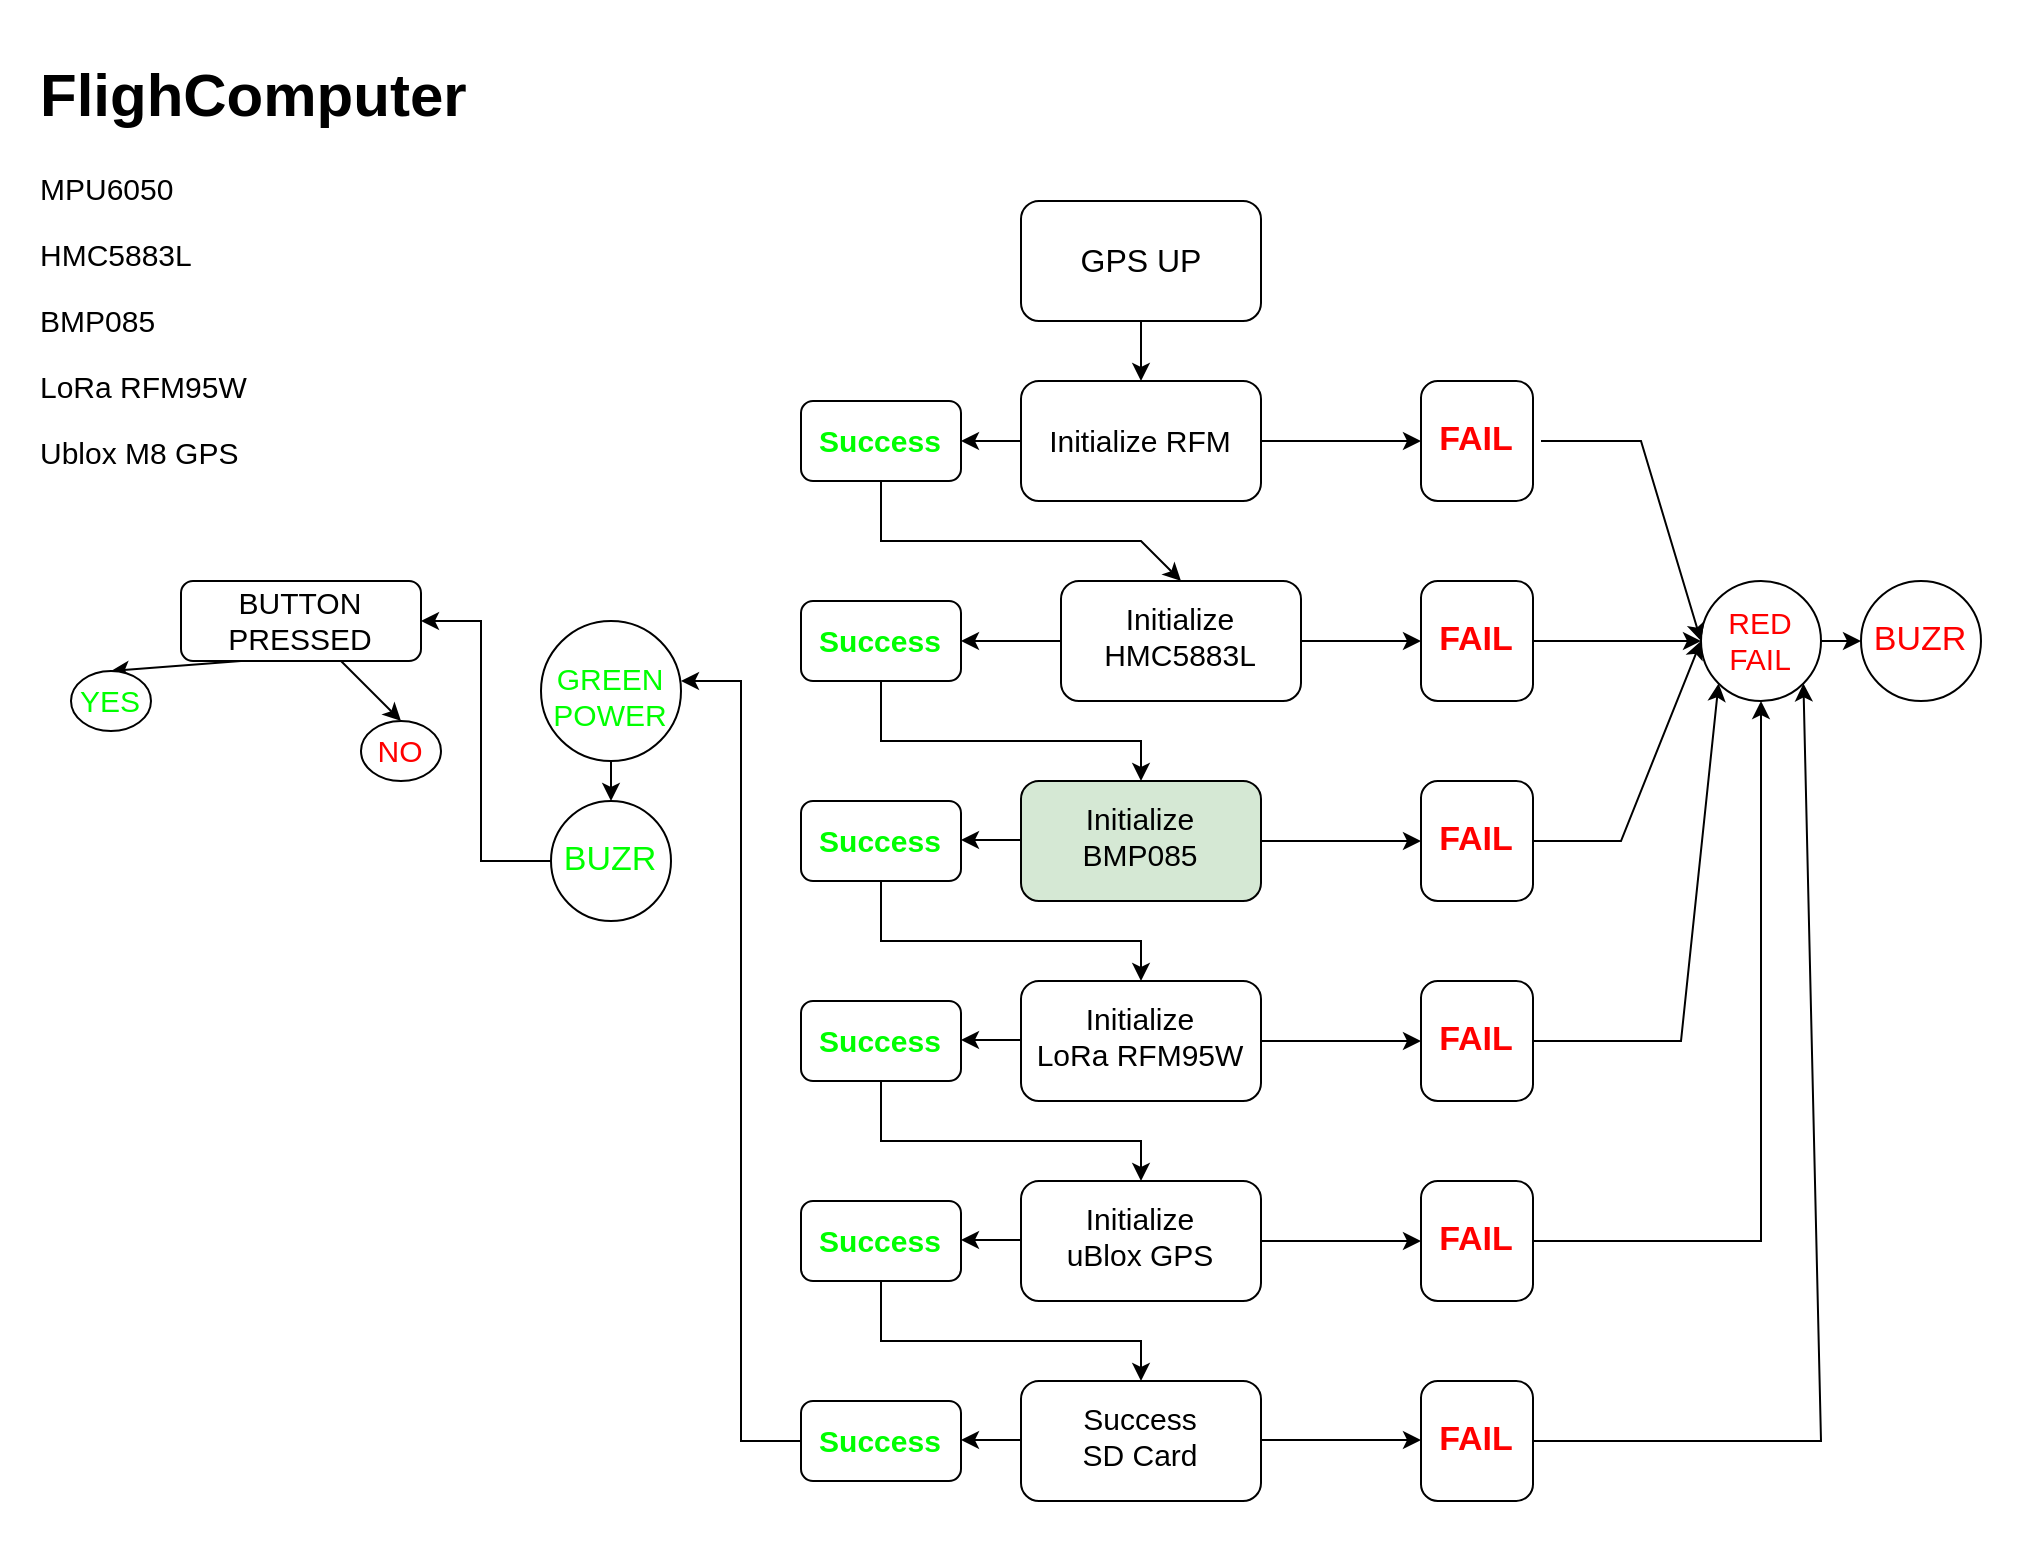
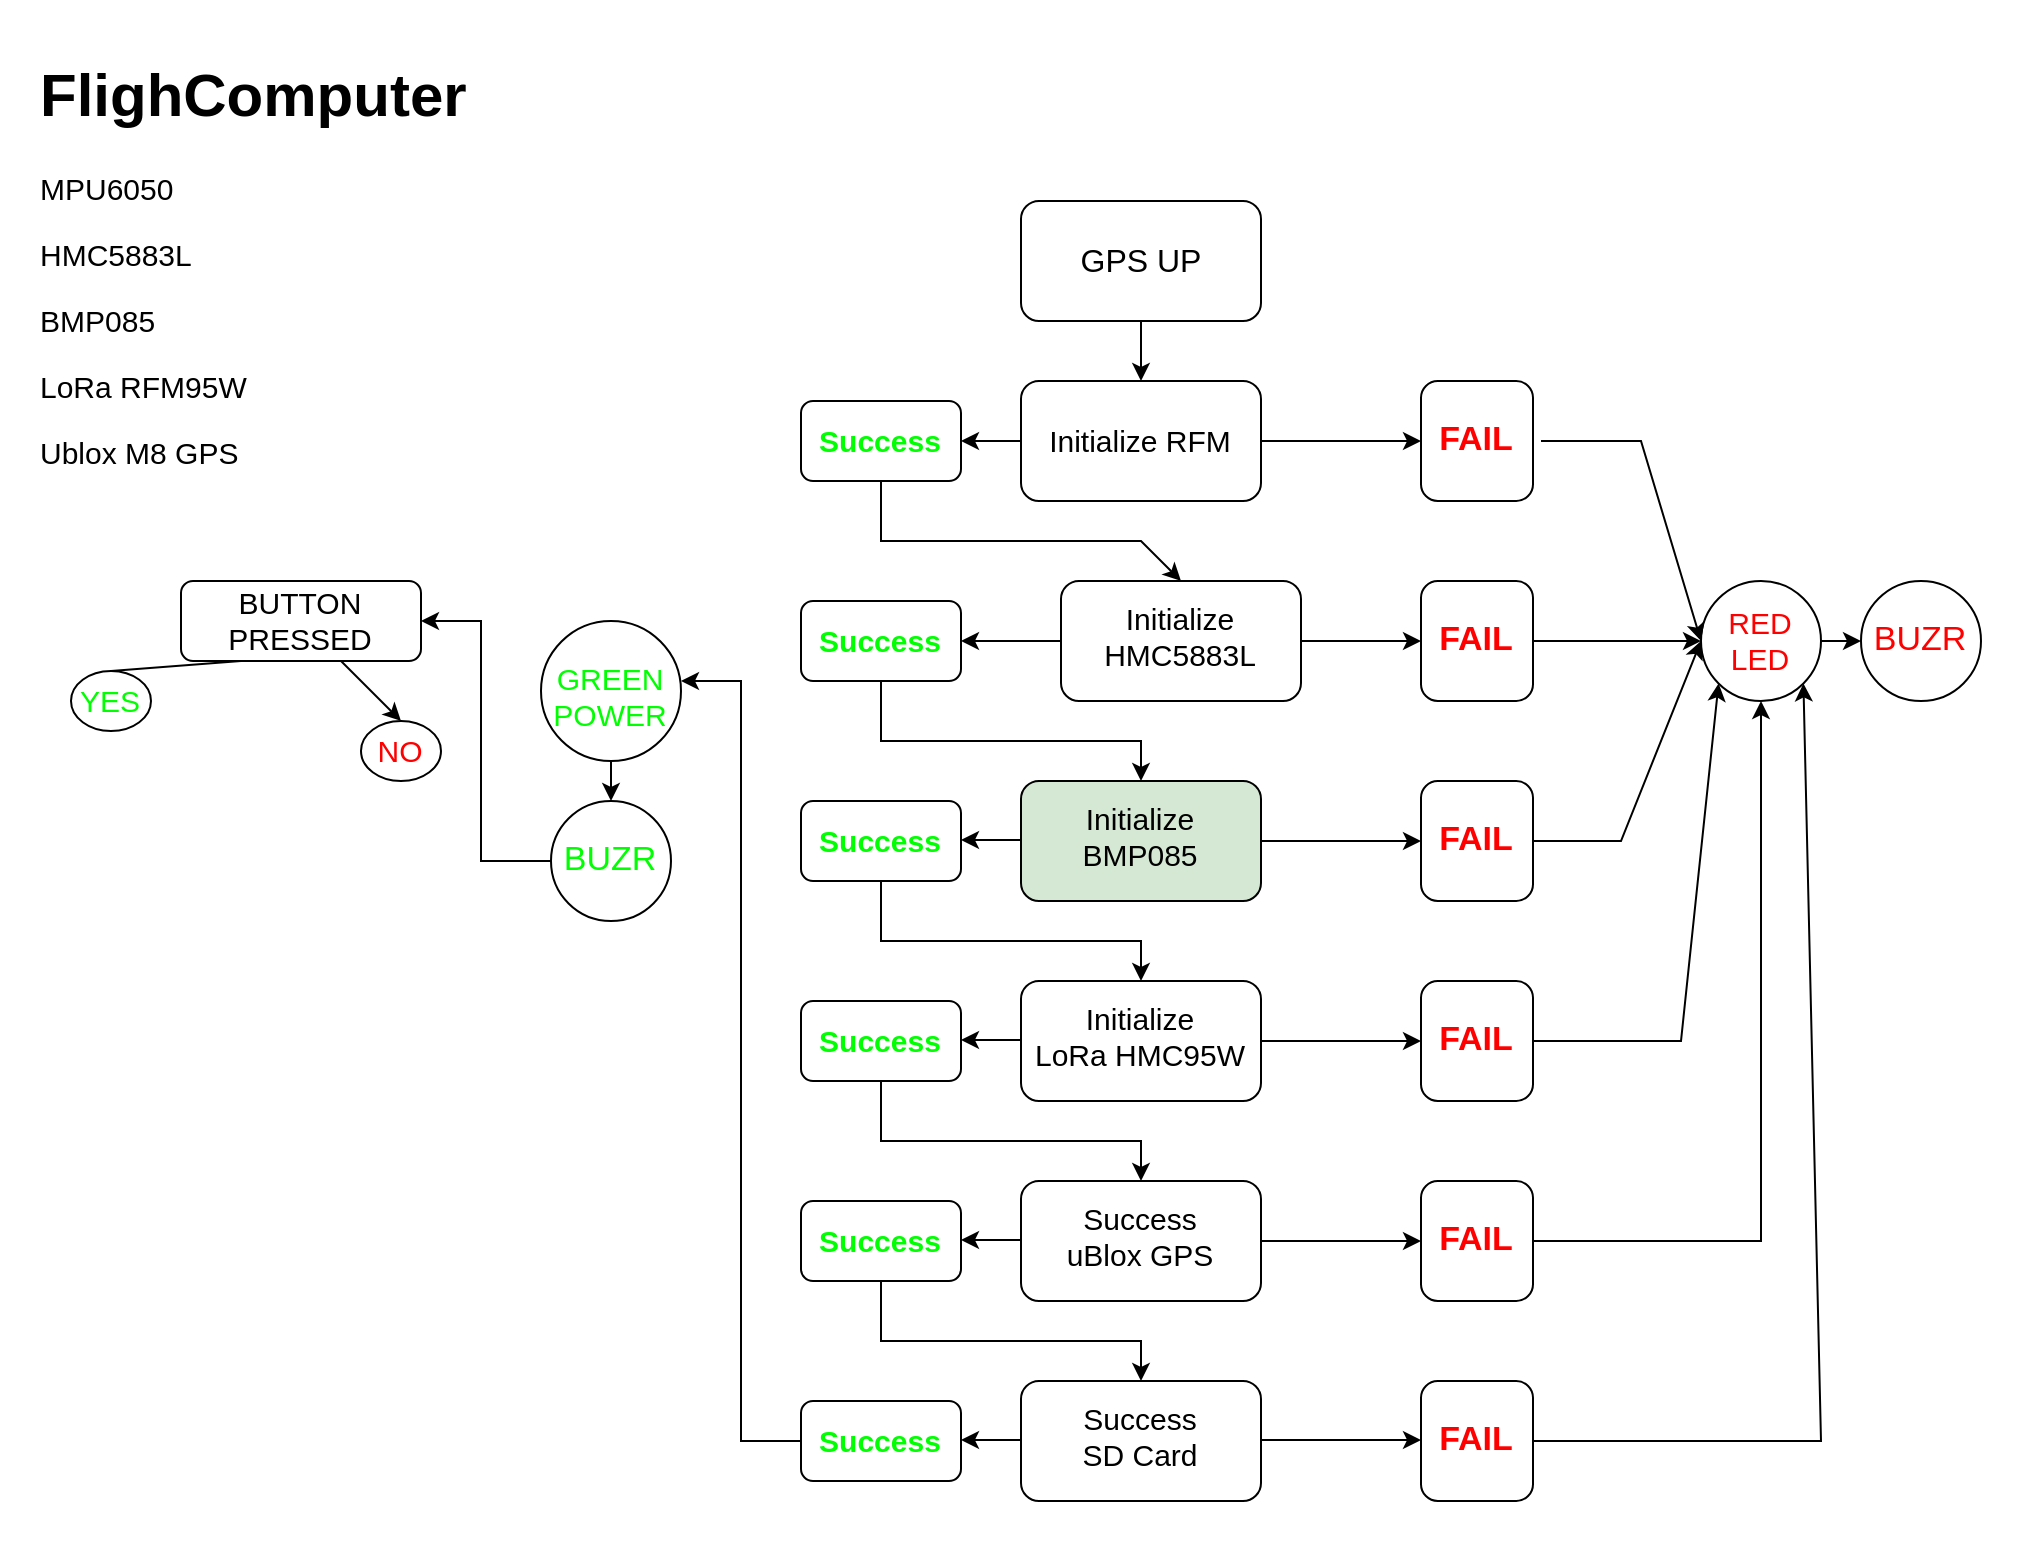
(1761, 641) -> (1761, 641)
(126, 670) -> (120, 670)
(1141, 1055) -> (1141, 1055)
(1141, 1255) -> (1141, 1255)
